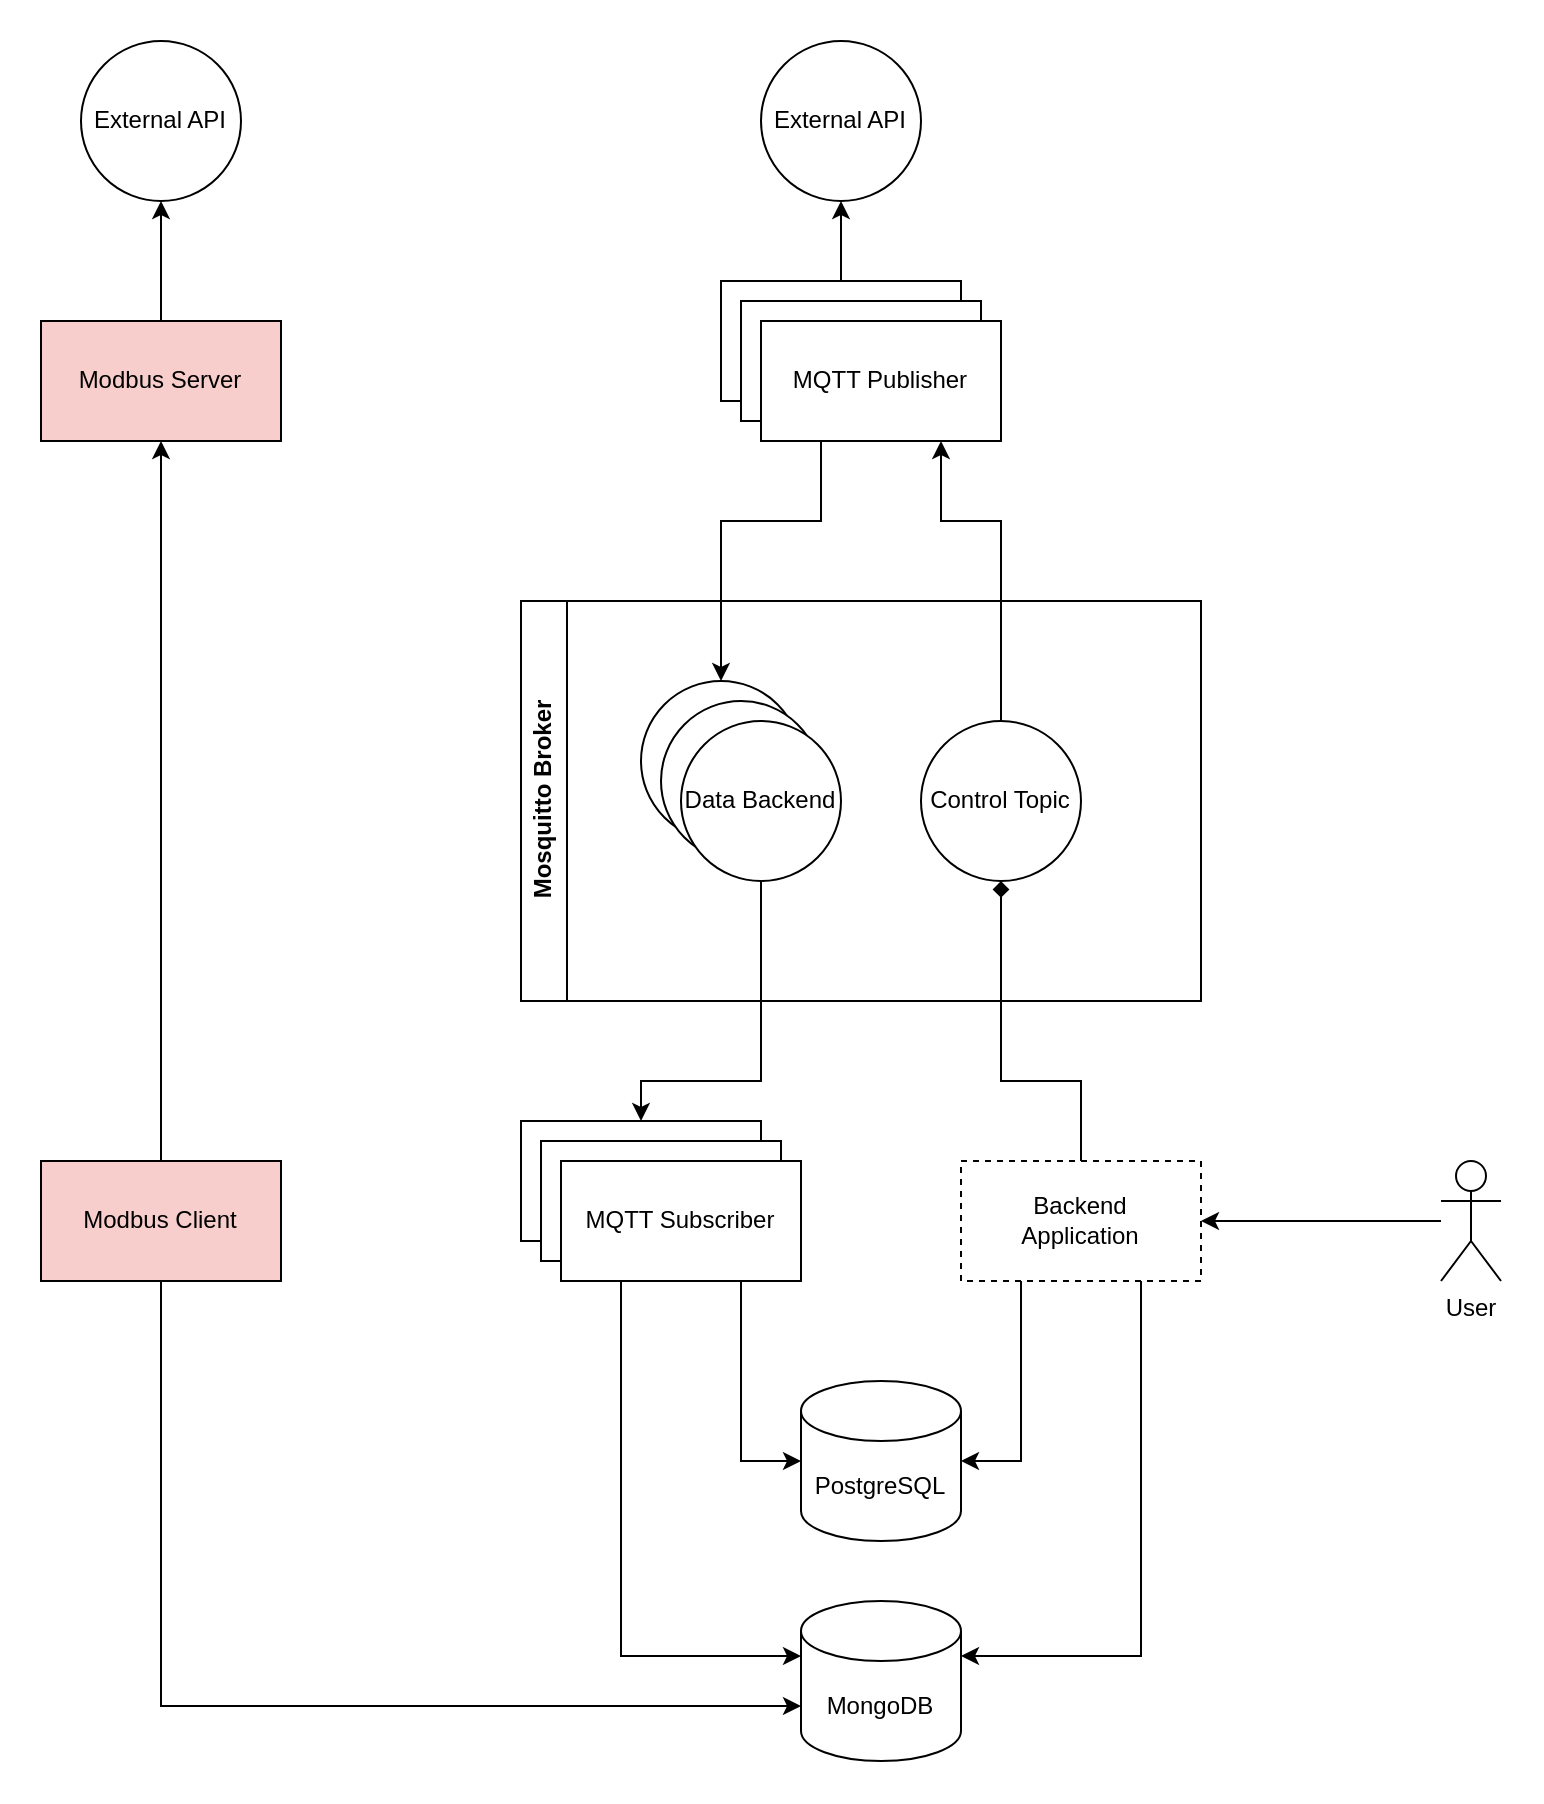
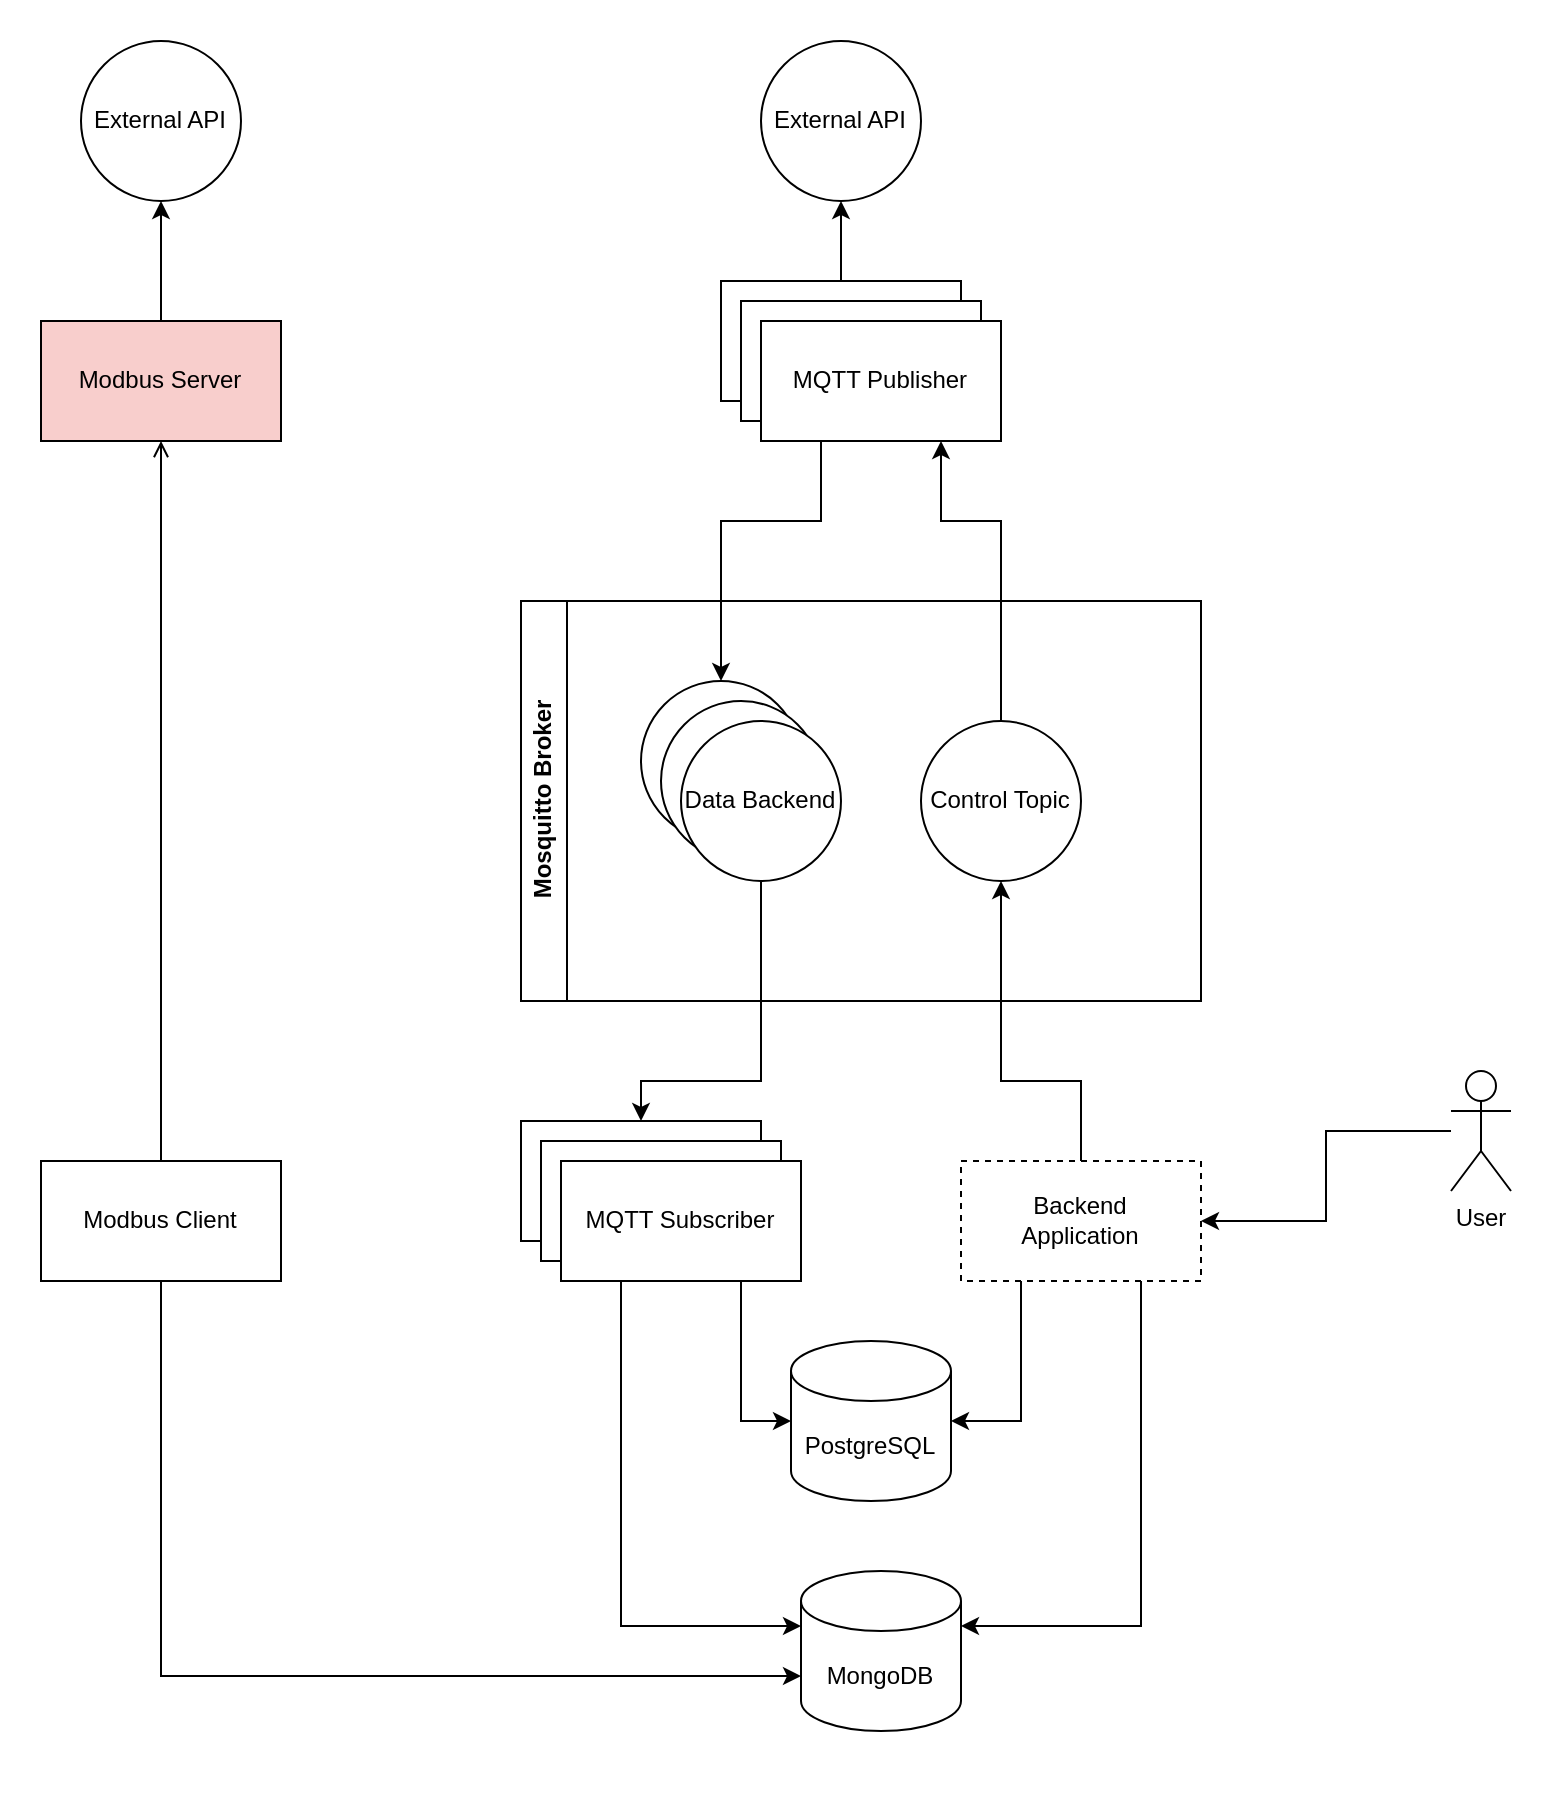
(161, 456) -> (161, 452)
(1001, 897) -> (1001, 896)
(161, 1221) -> (161, 1221)
(1471, 1221) -> (1481, 1131)
(881, 1461) -> (871, 1421)
(881, 1681) -> (881, 1651)
